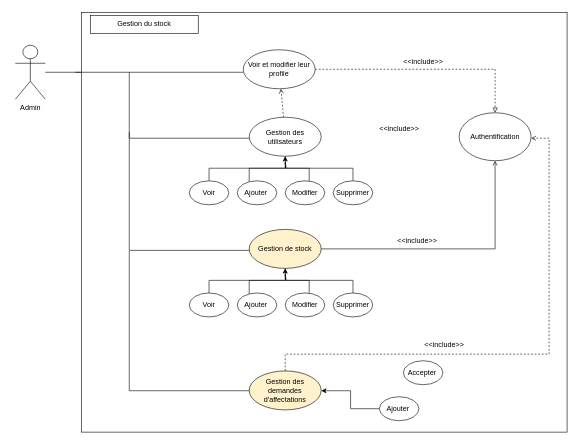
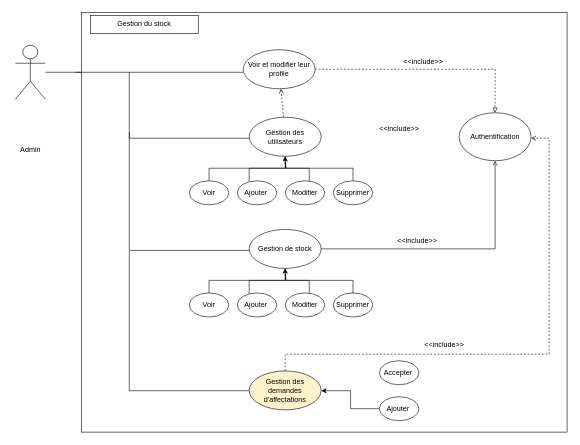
(30, 108) -> (30, 150)
(285, 249) -> (285, 249)
(423, 373) -> (399, 373)
